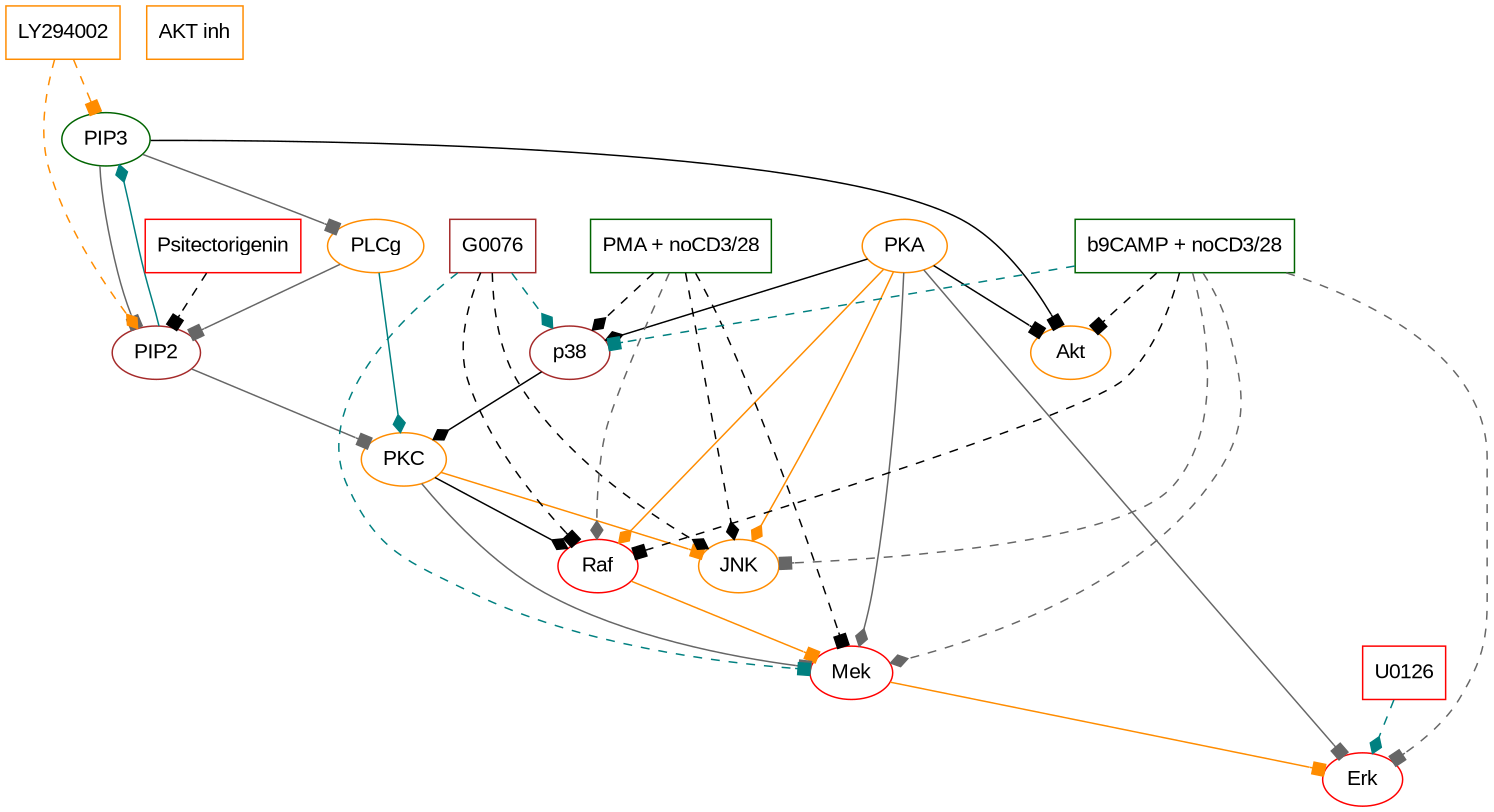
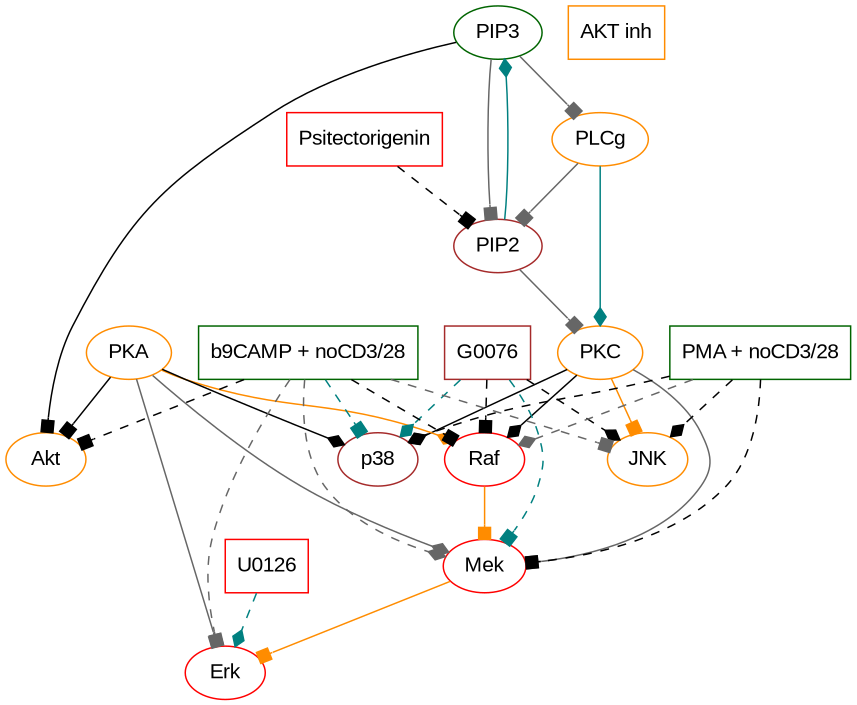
(63, 33) -> none
(830, 400) -> none
(495, 401) -> (496, 402)
